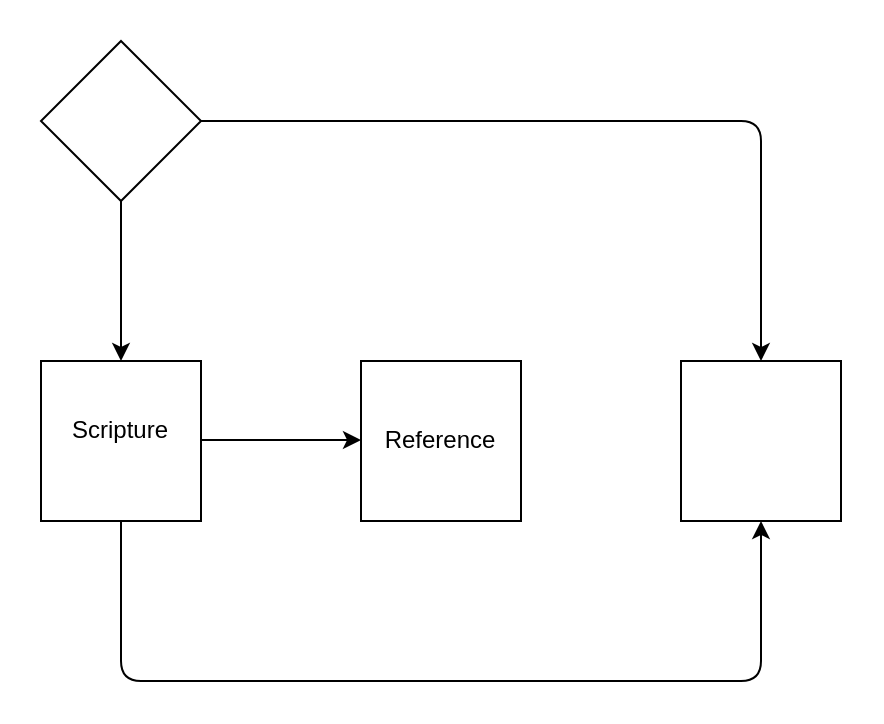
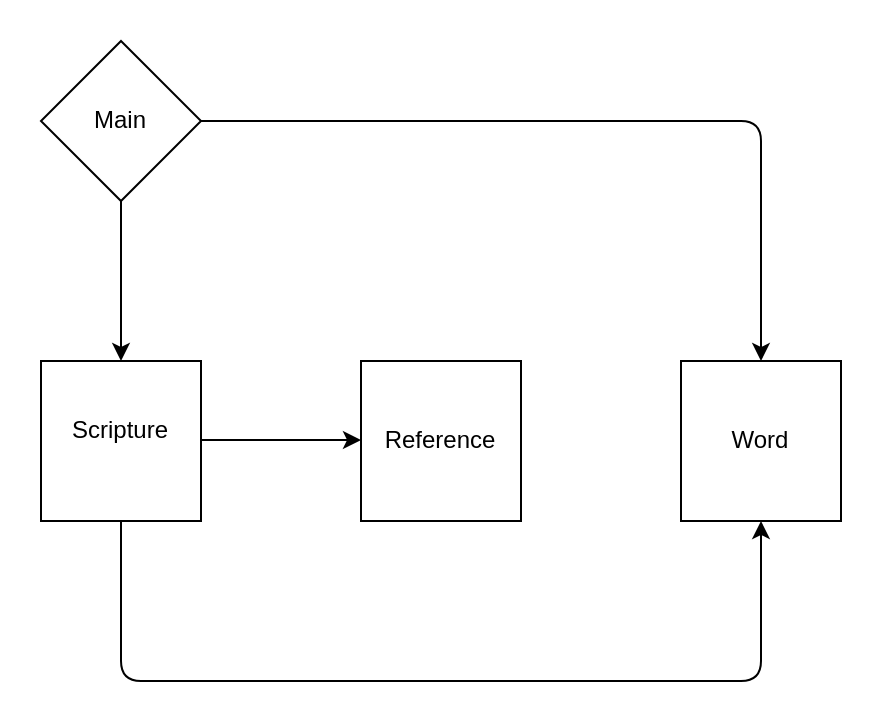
none -> (121, 121)
none -> (761, 441)
